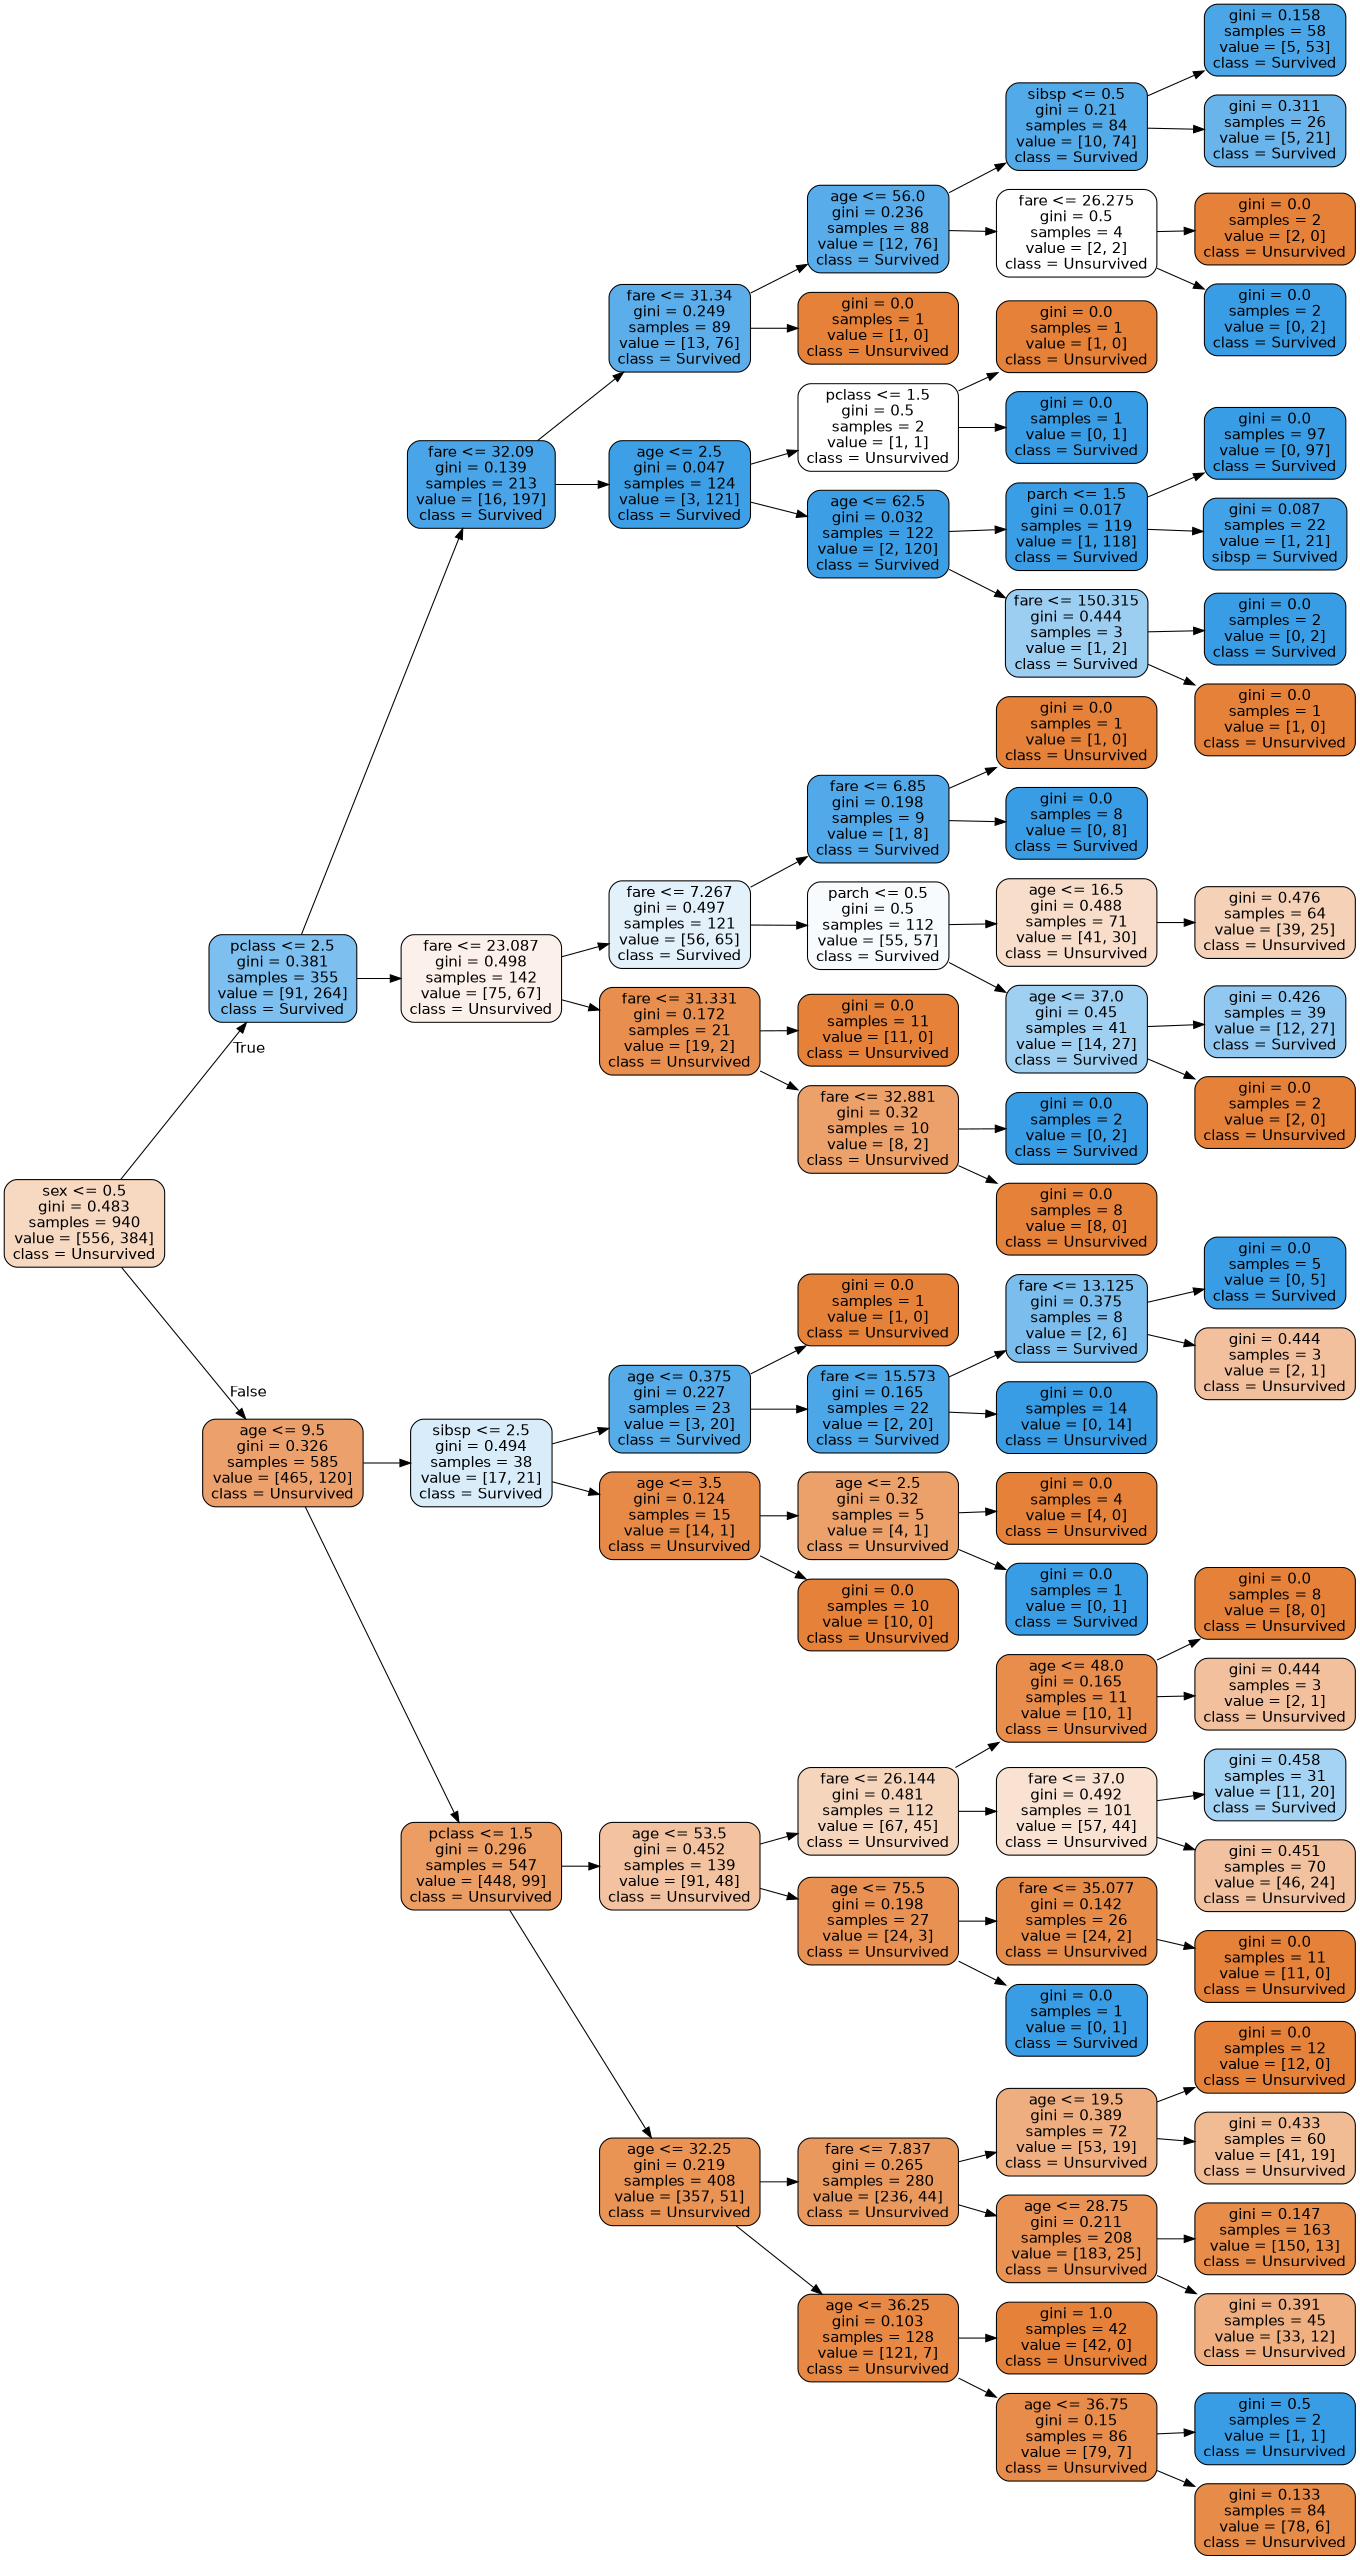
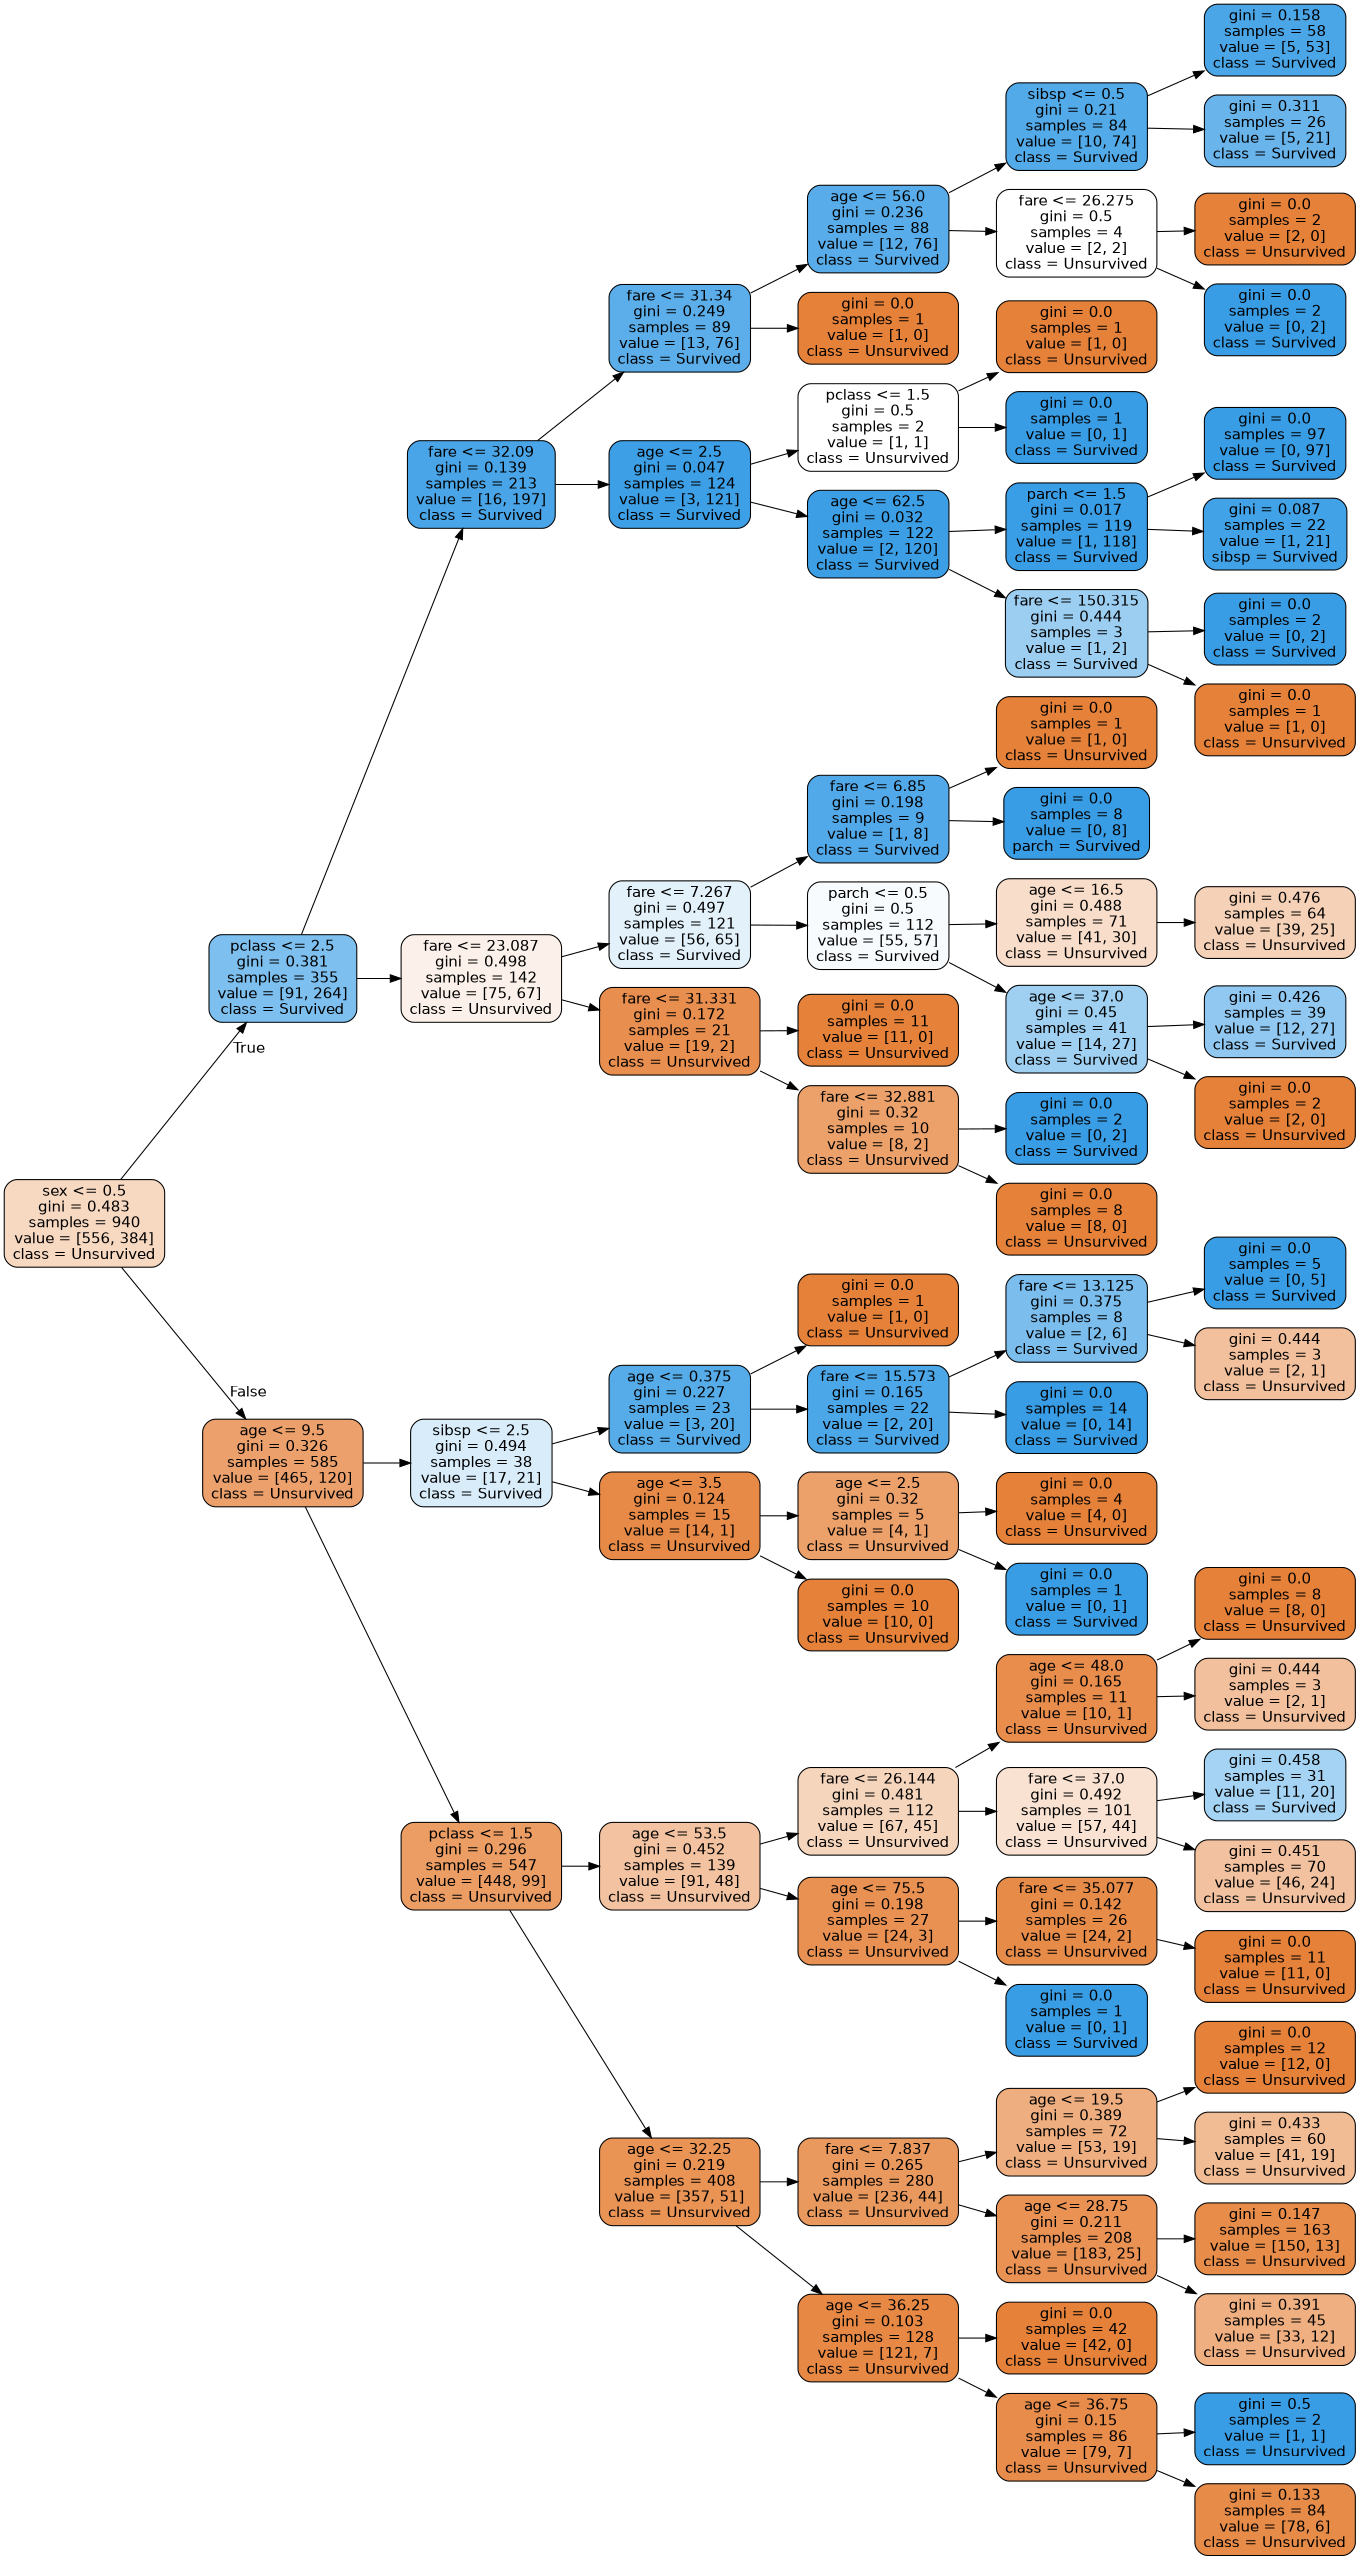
(1077, 823) -> (1077, 823)
(1077, 1418) -> (1077, 1418)
(1077, 2338) -> (1077, 2338)
